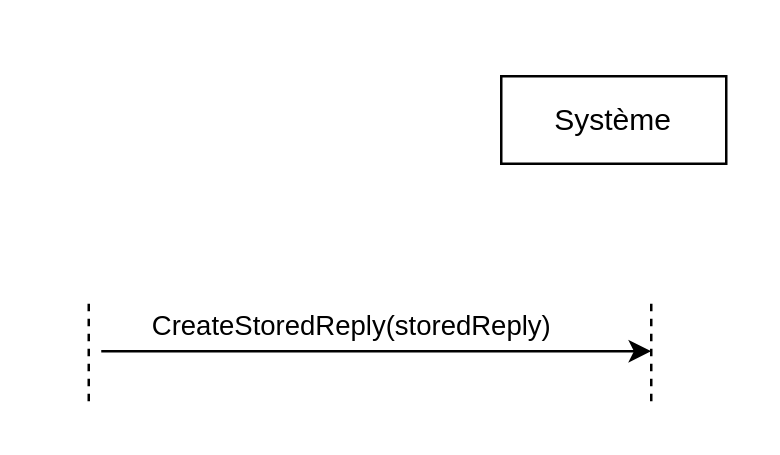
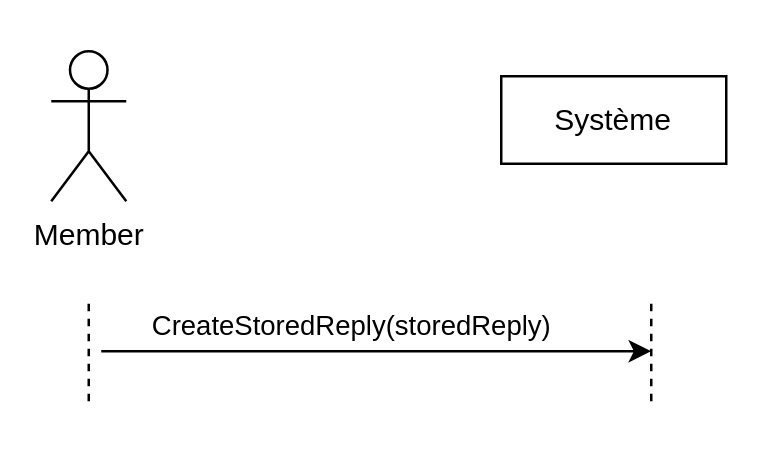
none -> (89, 126)
